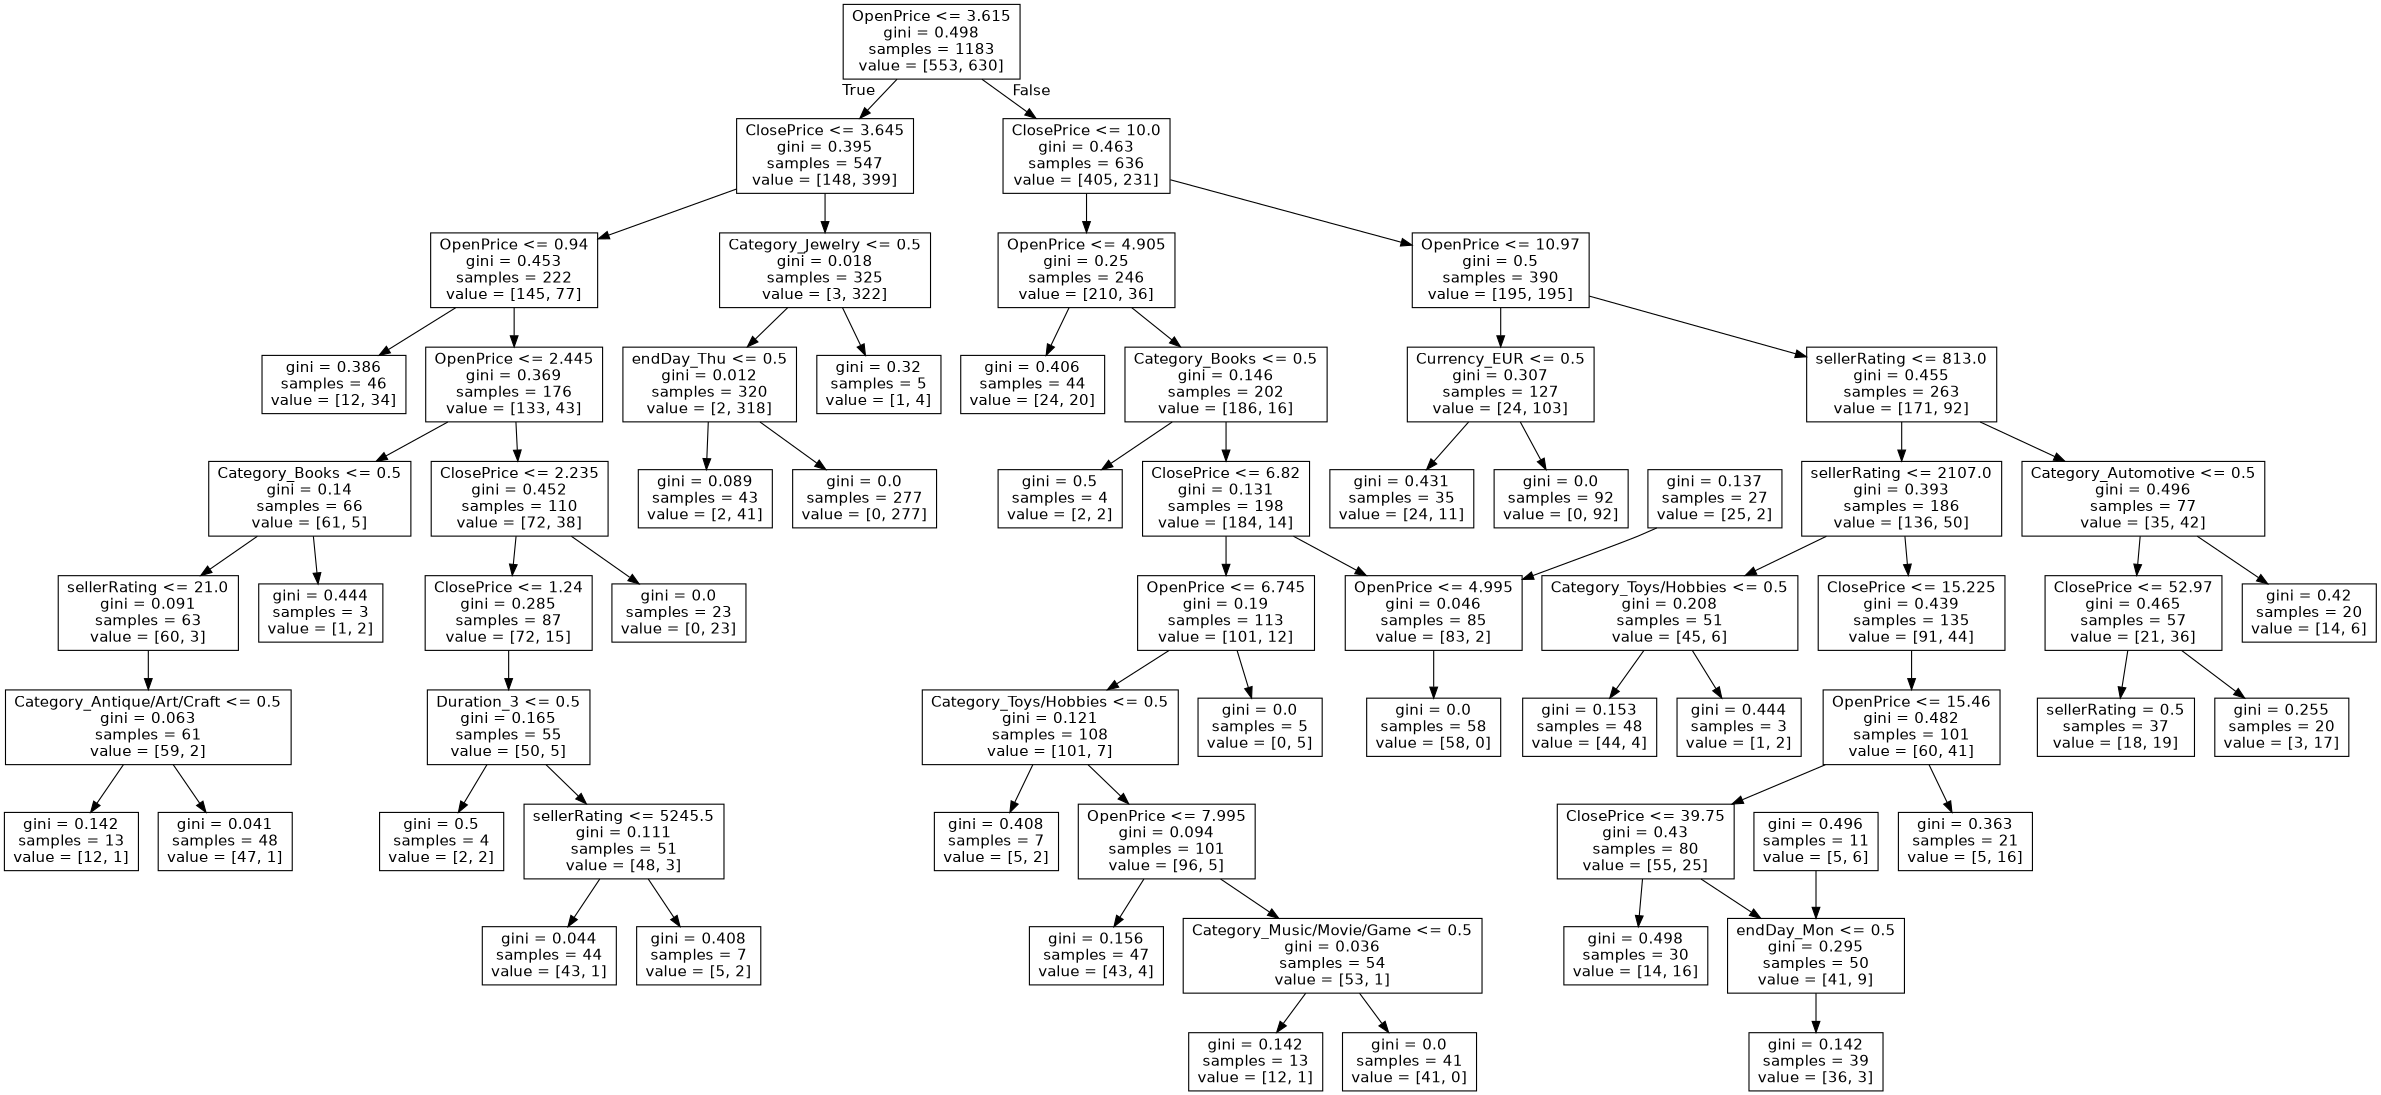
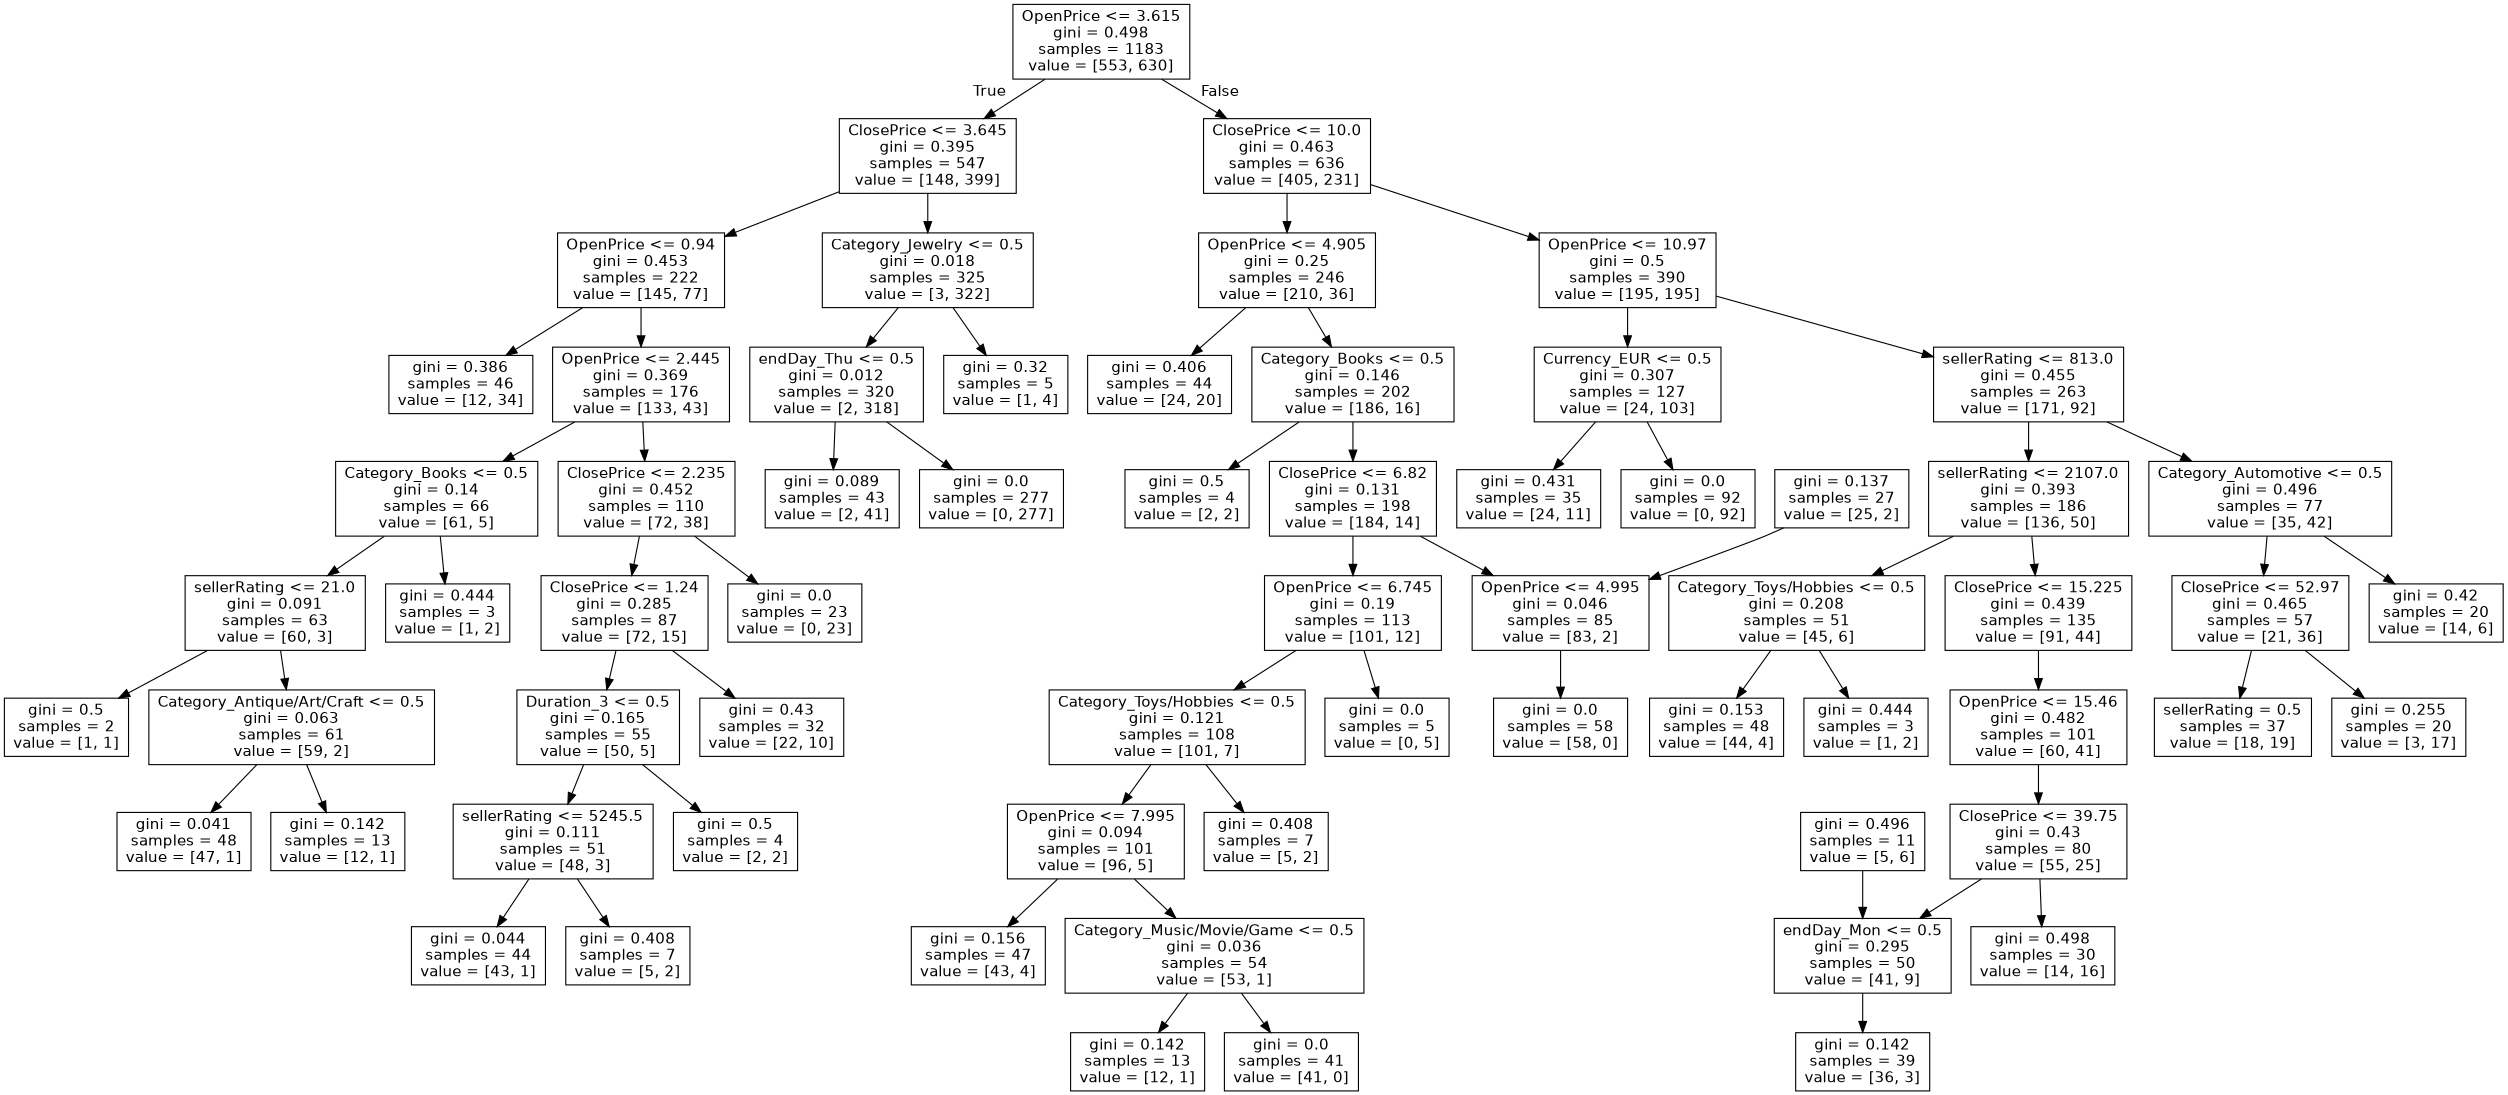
none -> (66, 727)
none -> (772, 727)
(1965, 842) -> none
